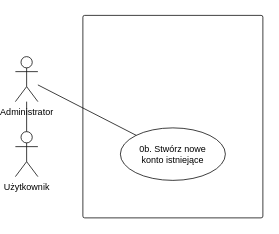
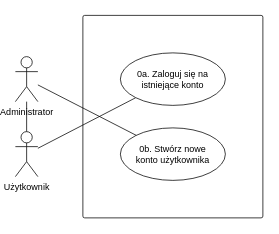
none -> (173, 79)
none -> (87, 123)
(173, 154) -> (173, 154)
